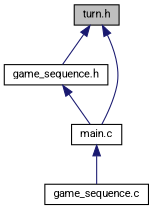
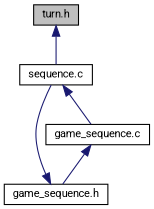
(73, 49) -> (74, 169)
(97, 135) -> (56, 75)
